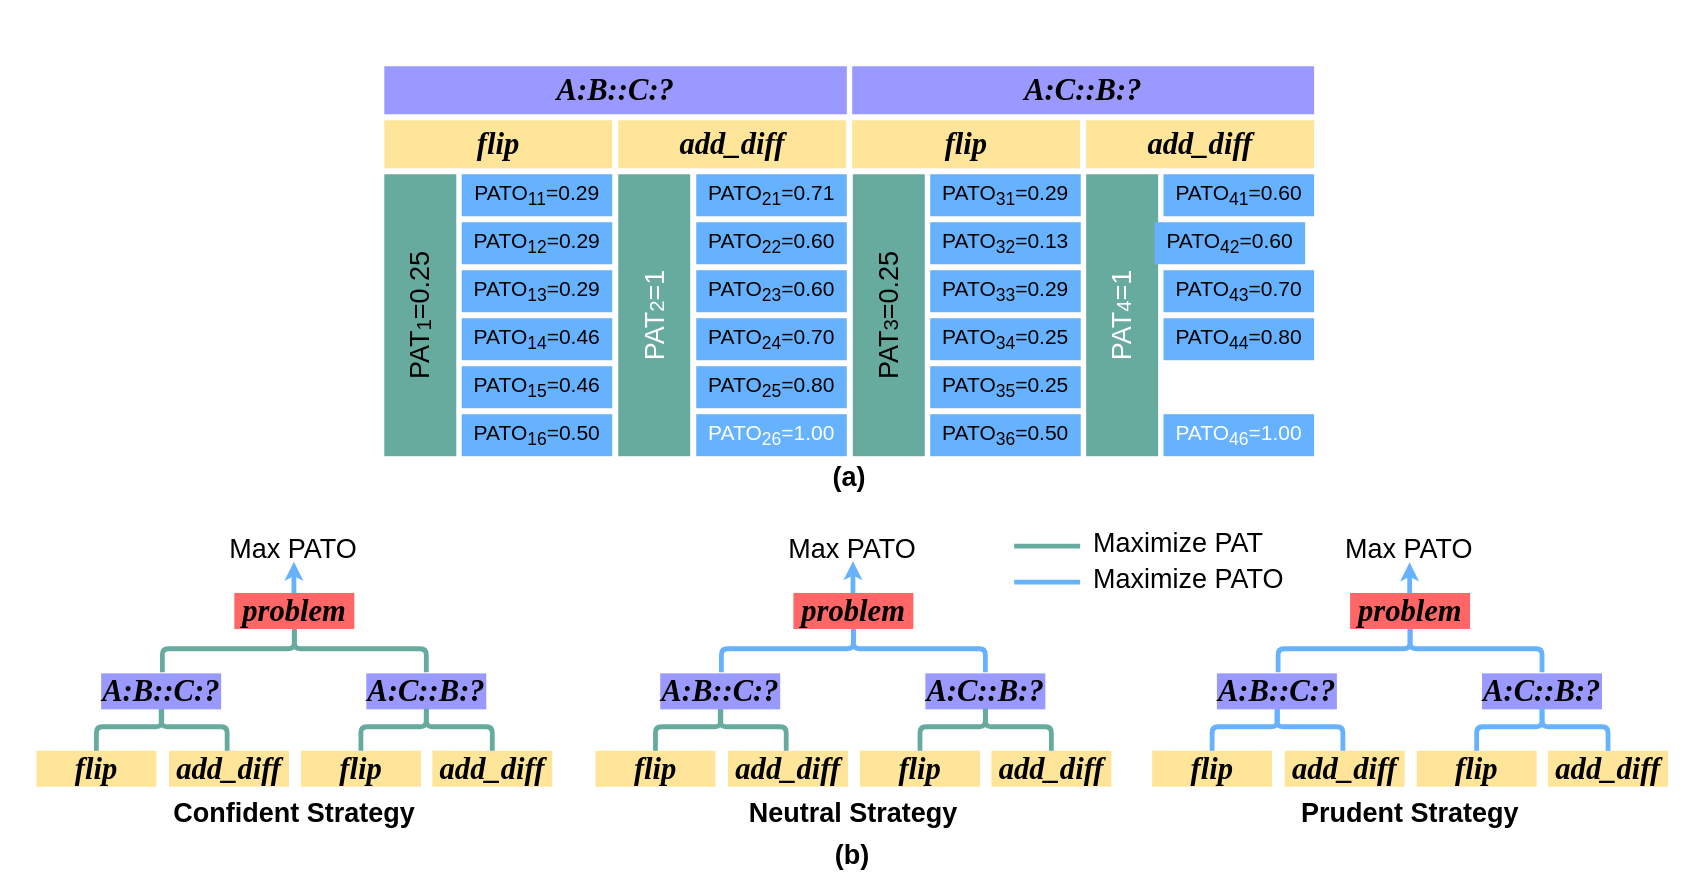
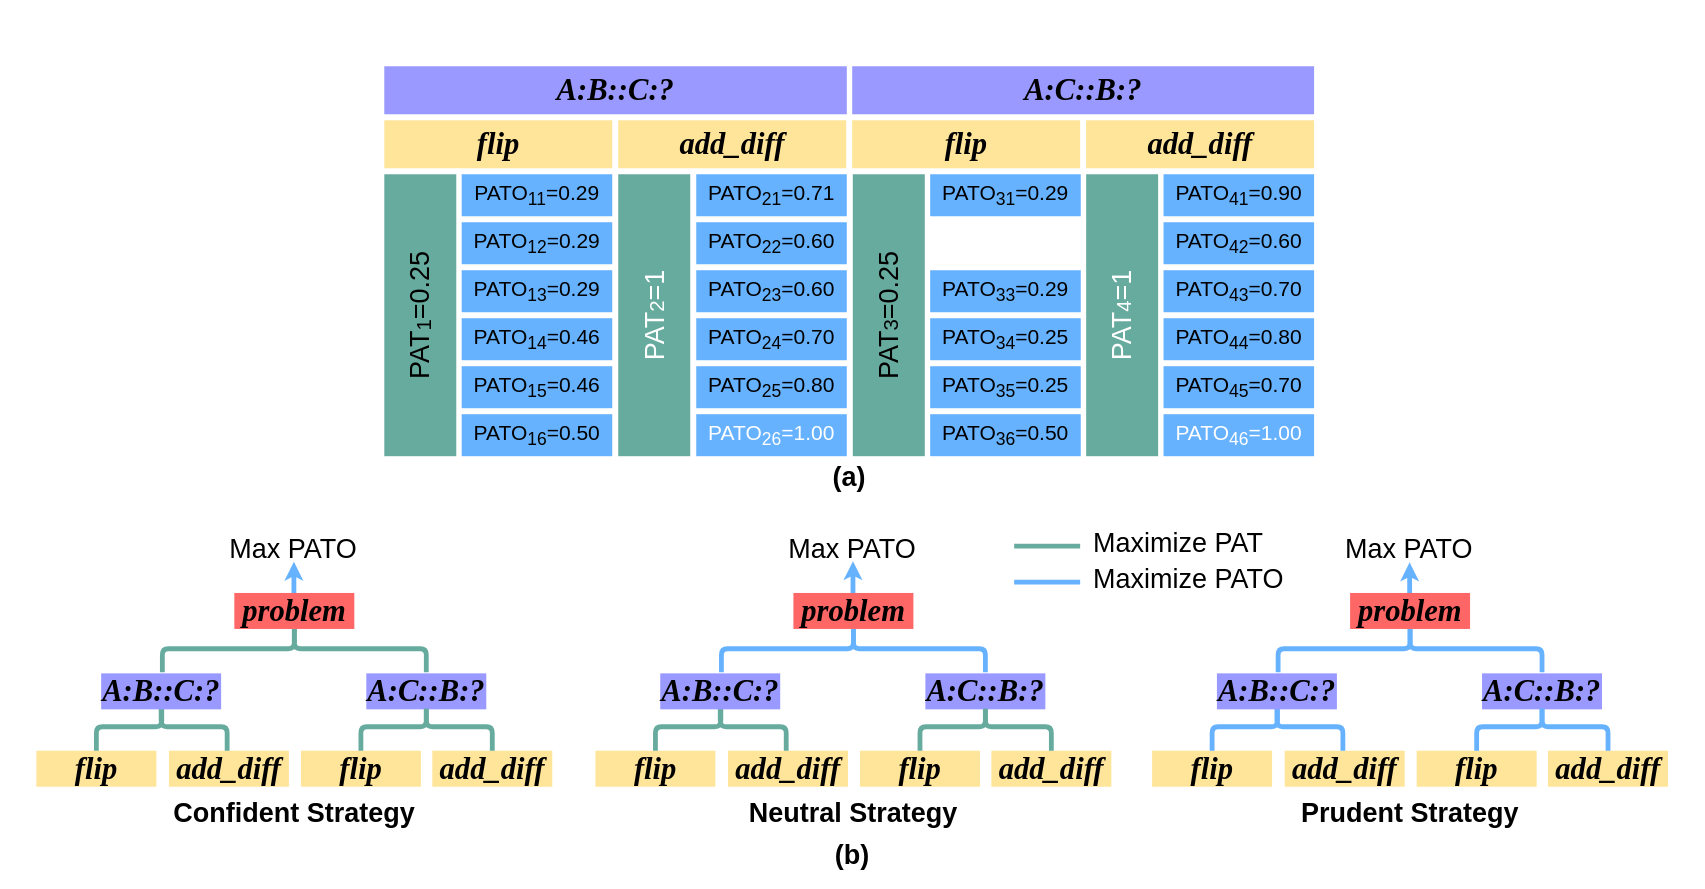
(1239, 195) -> (1239, 195)
(1006, 243) -> none
(1230, 243) -> (1239, 243)
none -> (1239, 387)
